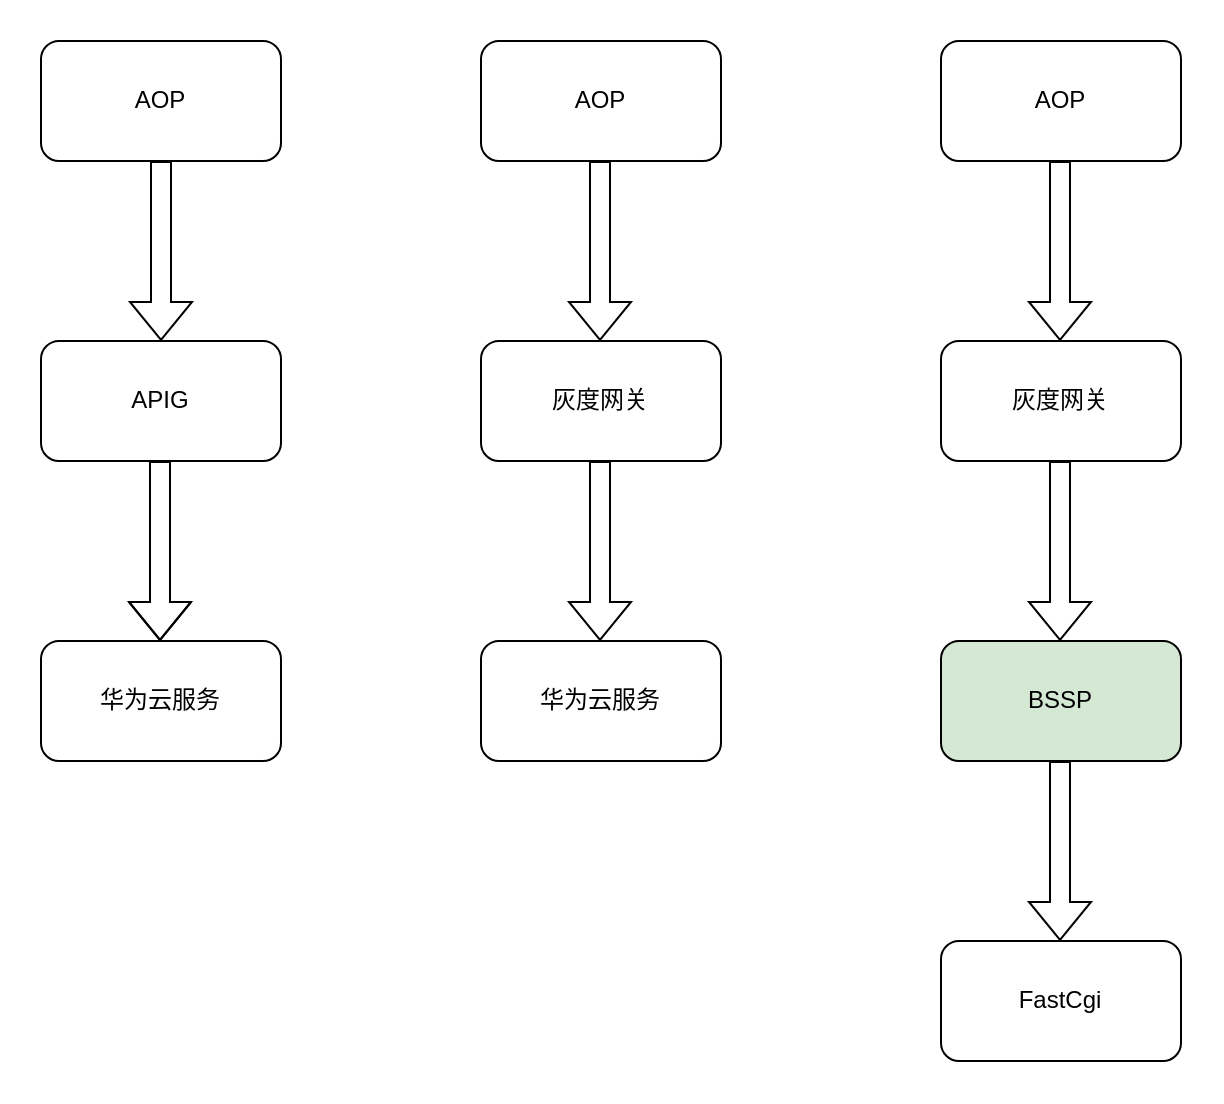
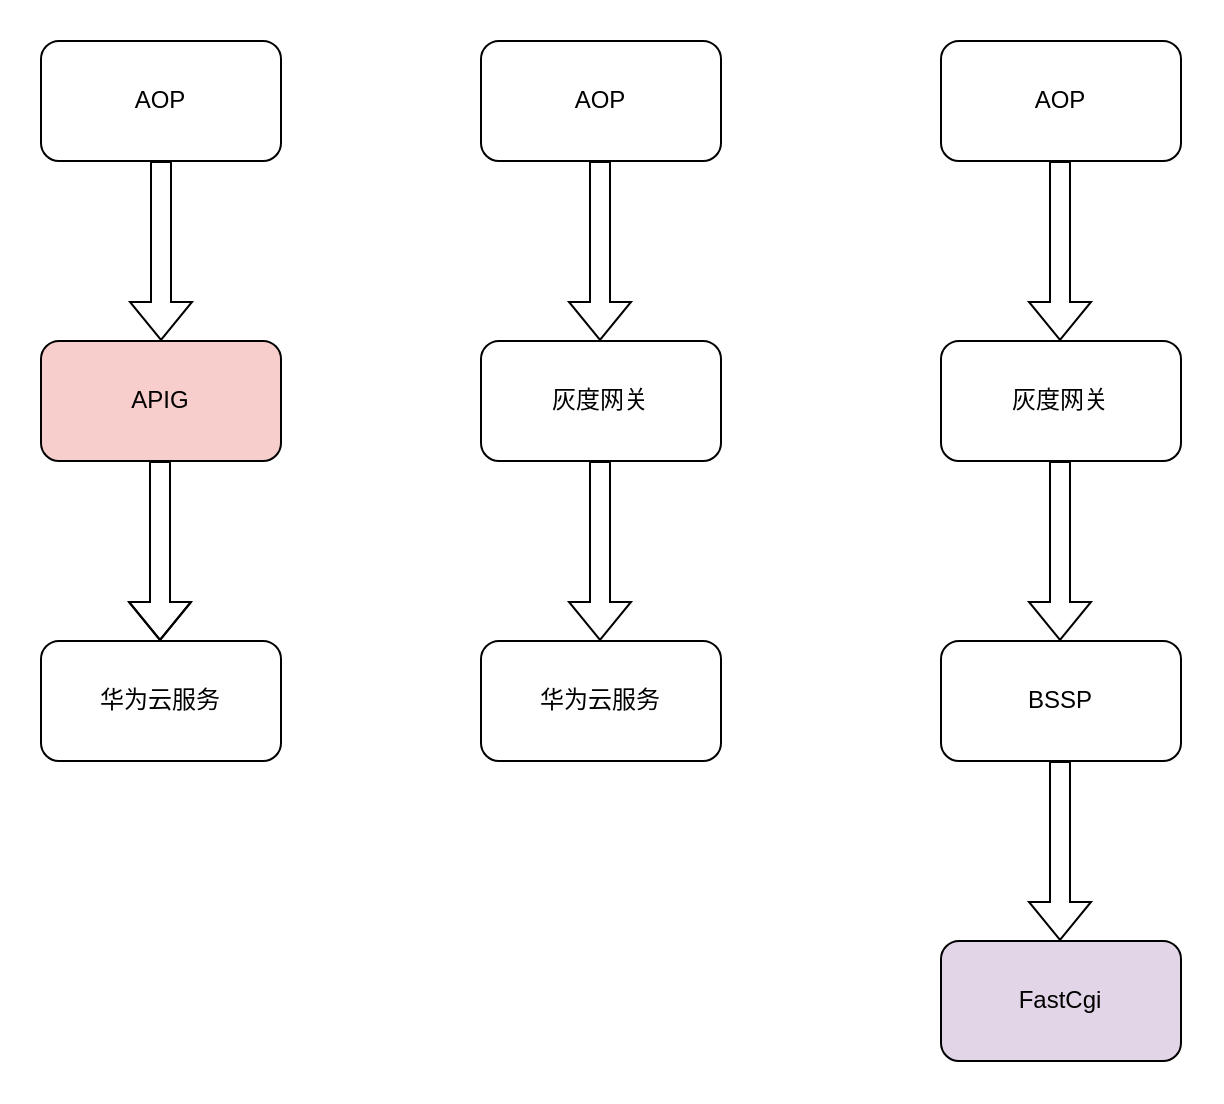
(161, 401) -> (161, 401)
(1061, 701) -> (1061, 701)
(1061, 1001) -> (1061, 1001)
